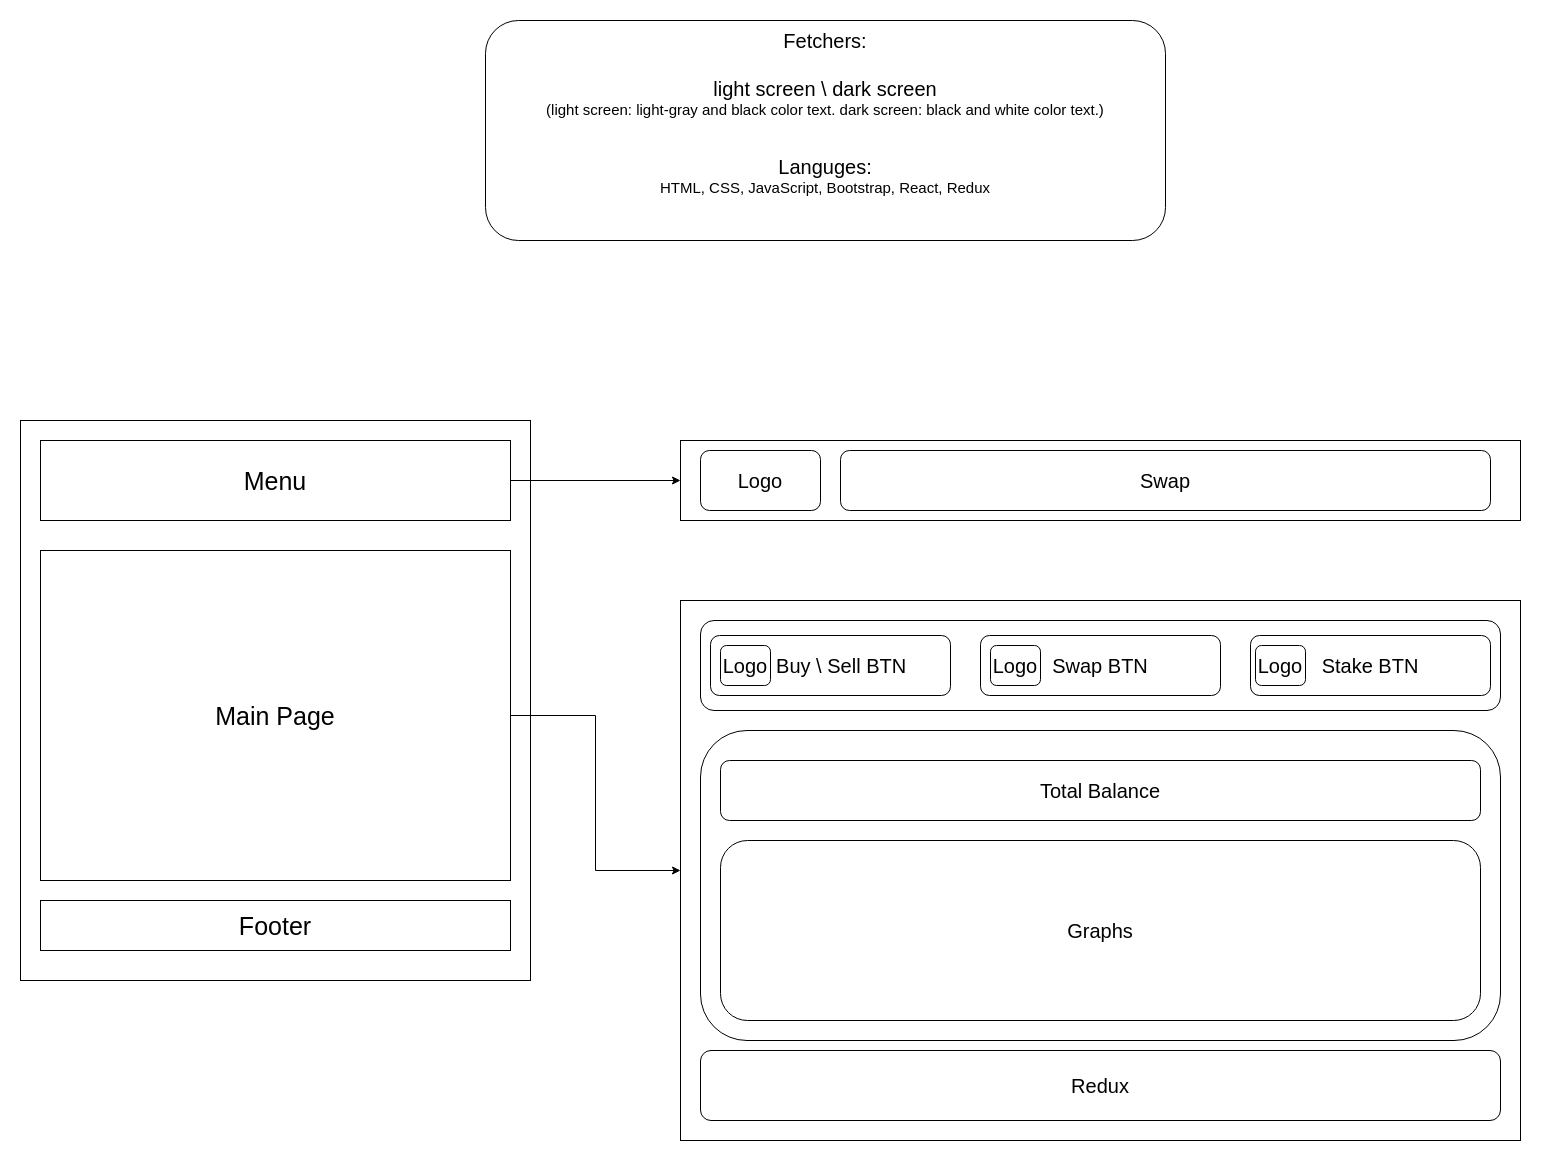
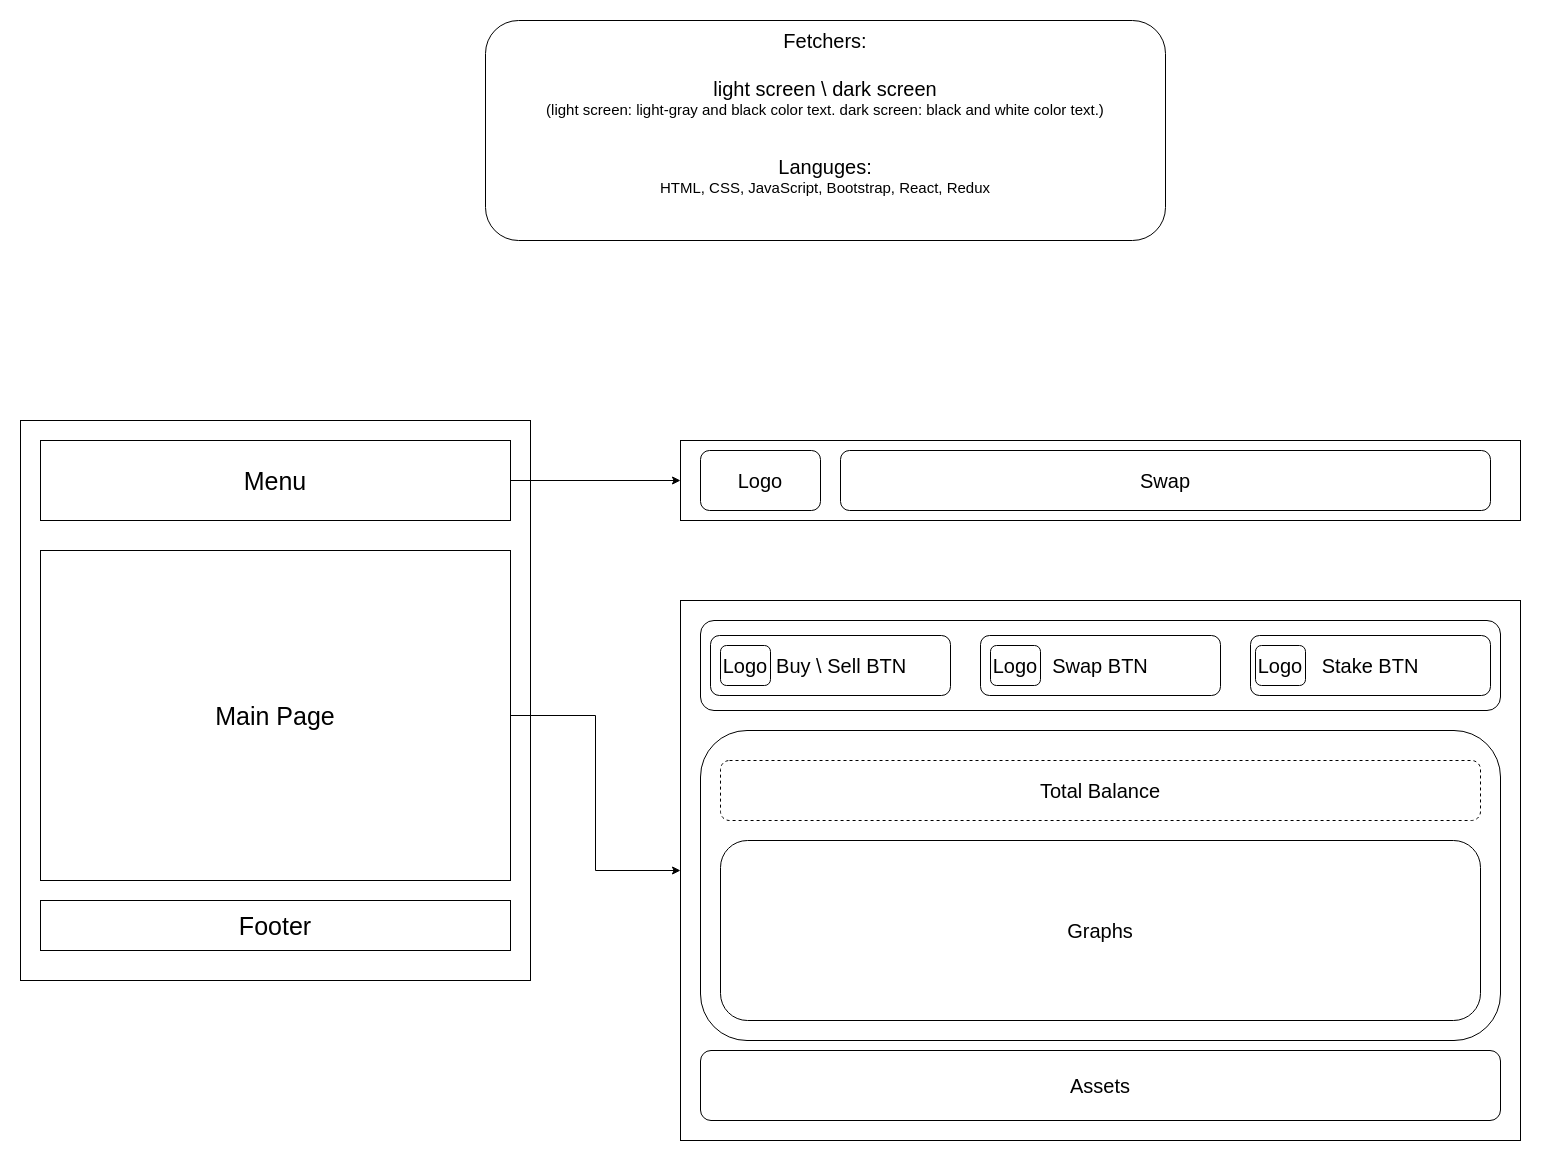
(1101, 791) -> (1101, 791)
(1101, 1086) -> (1101, 1086)
